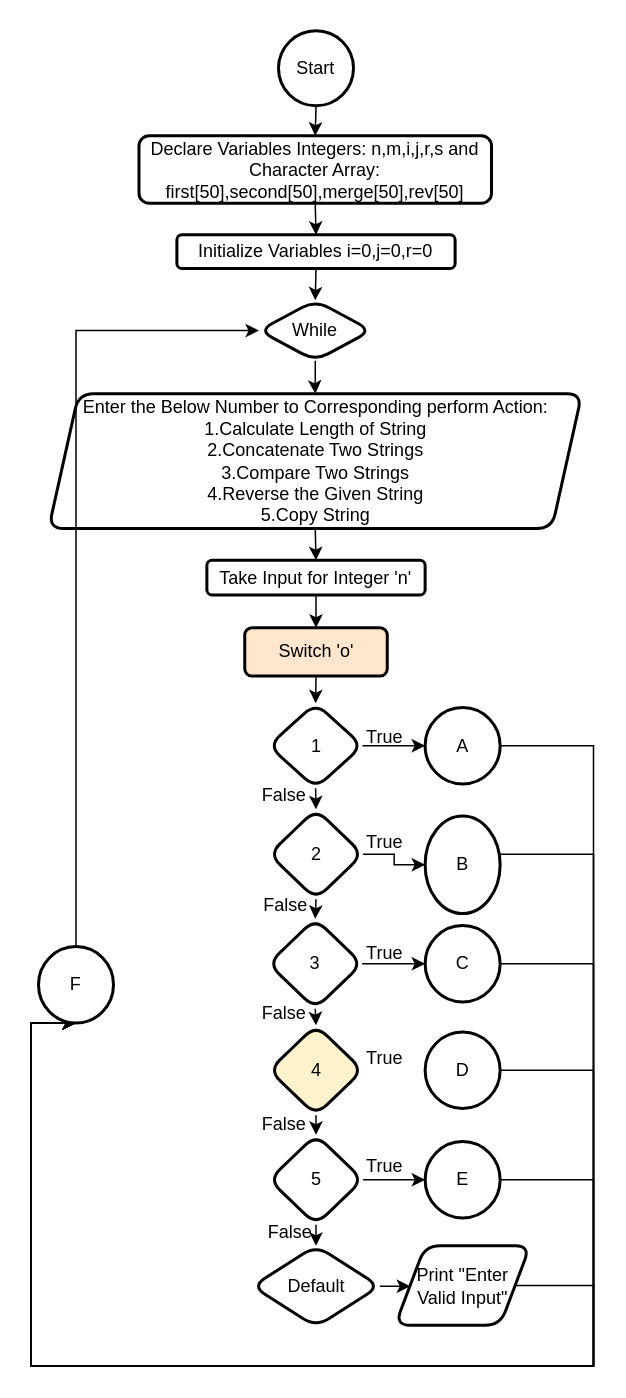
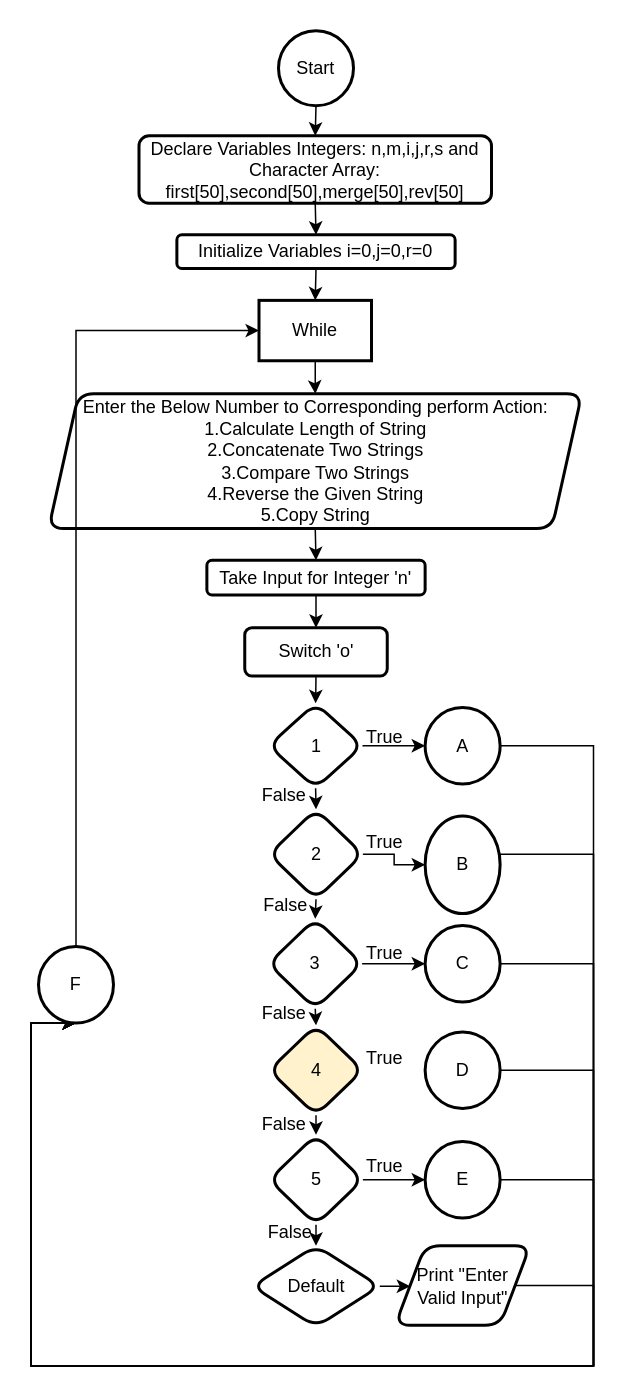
(315, 331) -> (315, 331)
(316, 652) -> (316, 652)
